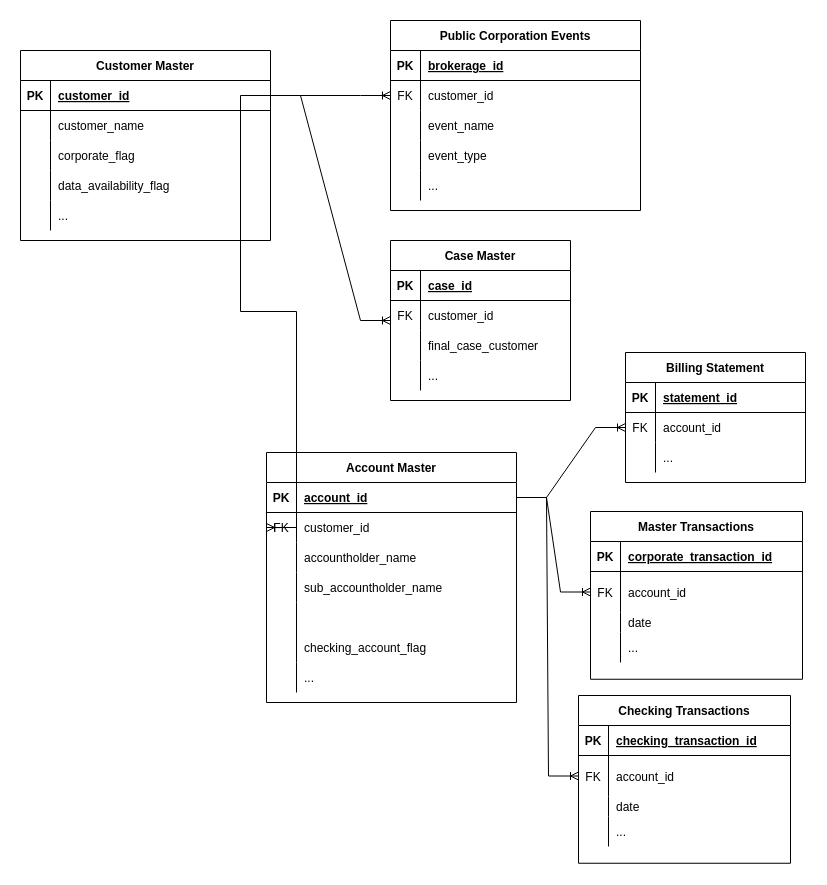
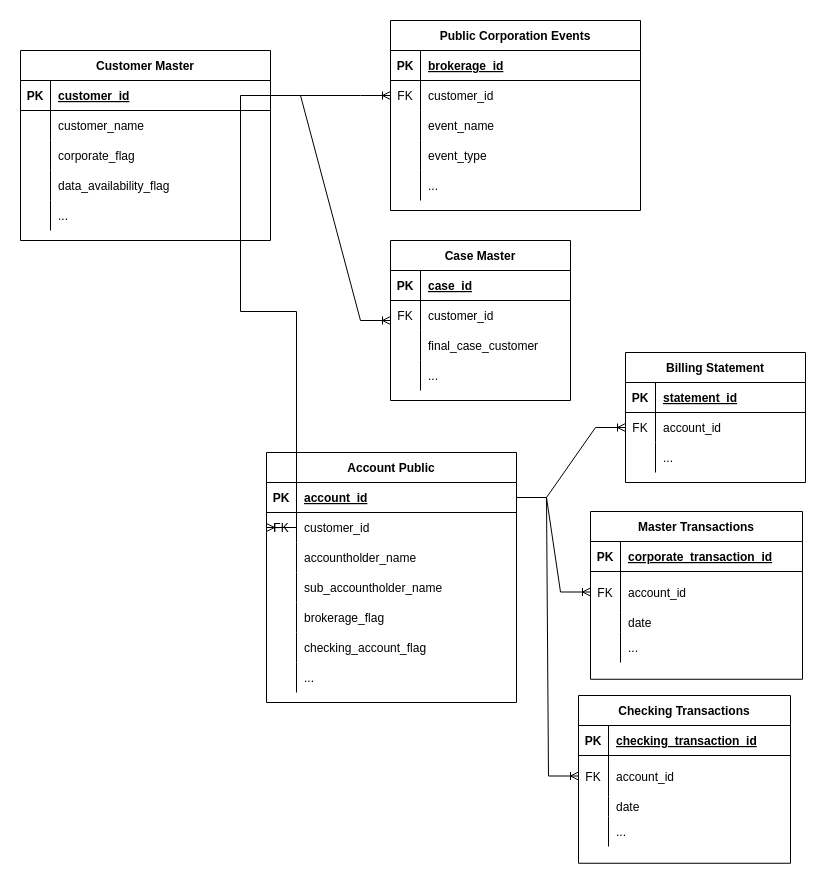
(391, 468) -> (391, 468)
none -> (407, 618)
